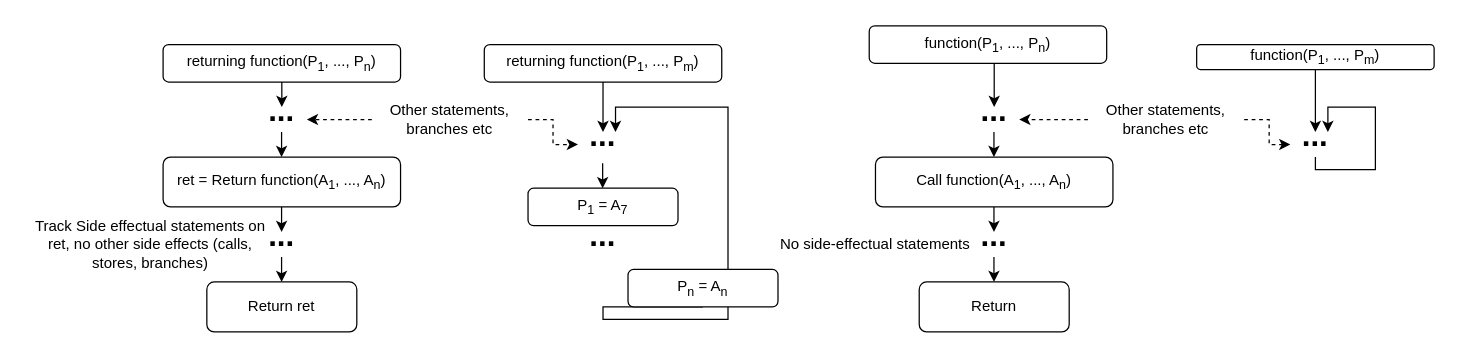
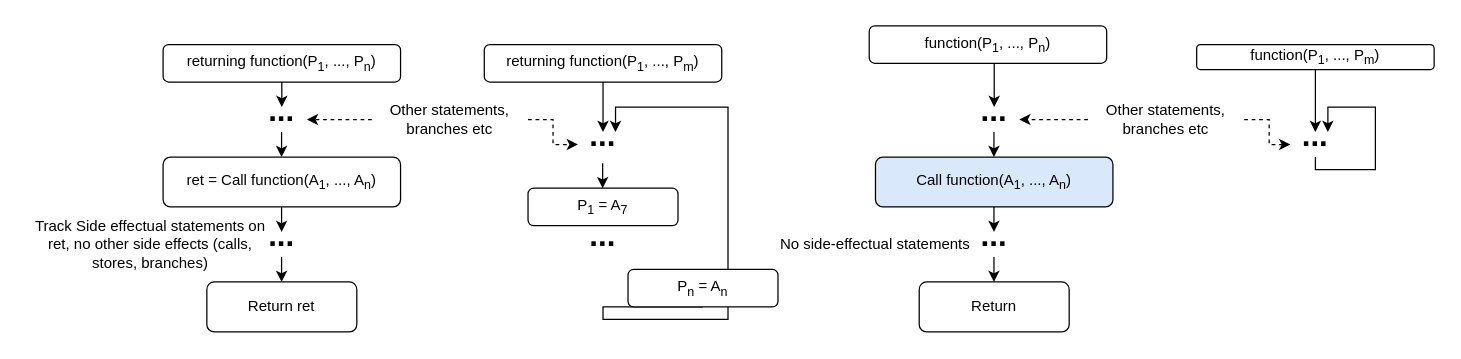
(282, 182) -> (282, 182)
(994, 182) -> (994, 182)
